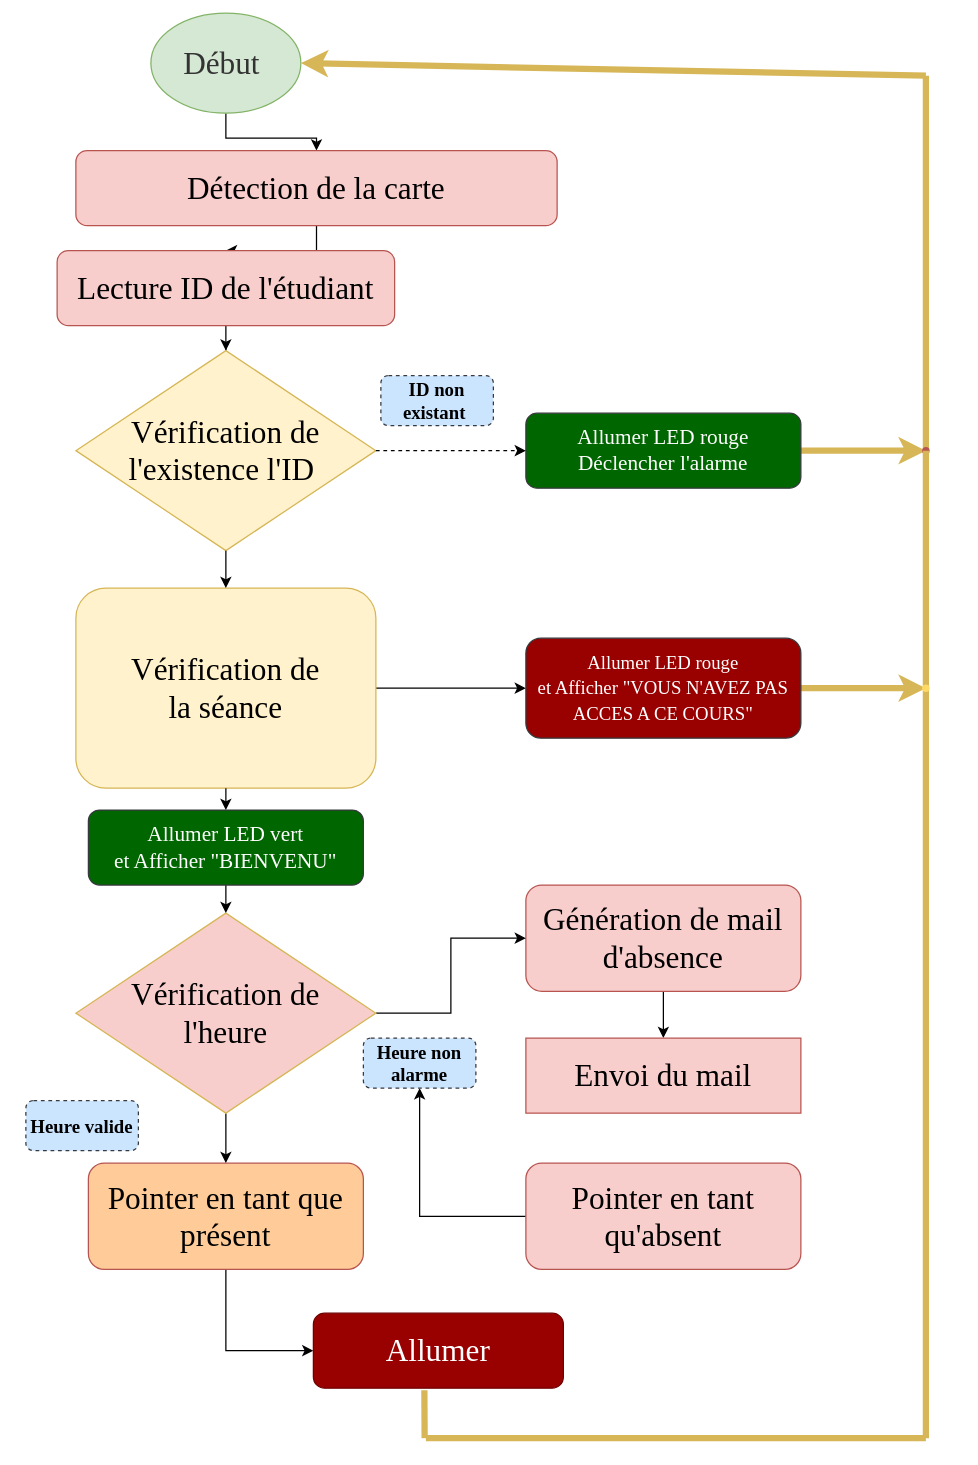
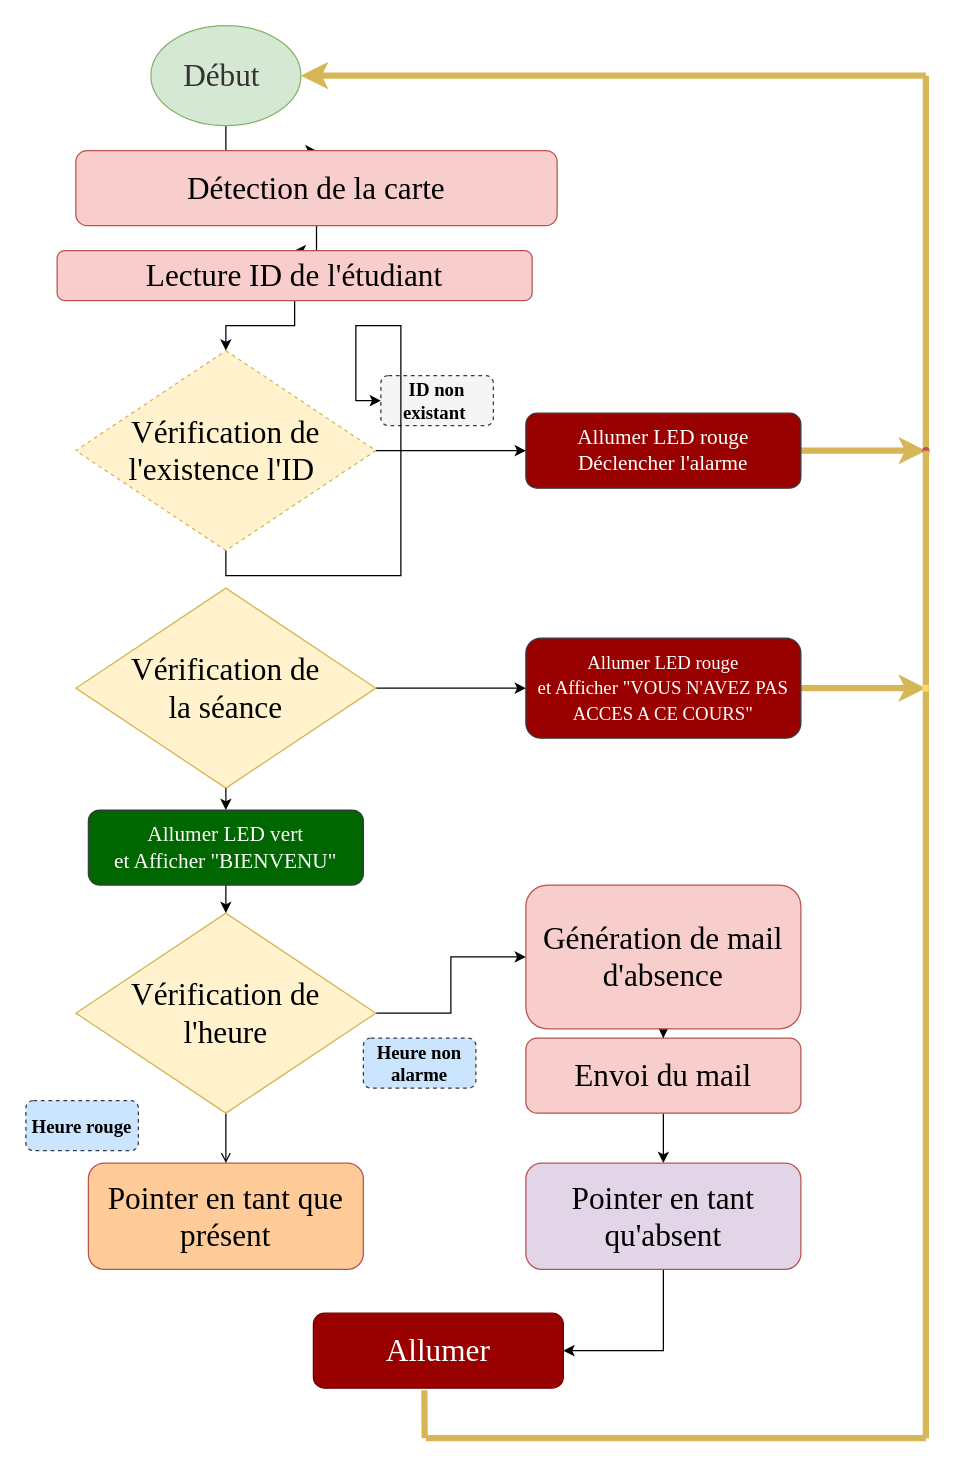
(226, 63) -> (226, 76)
(226, 288) -> (294, 276)
(437, 401) -> (437, 401)
(226, 451) -> (226, 451)
(447, 451) -> (447, 451)
(663, 451) -> (663, 451)
(226, 576) -> (401, 472)
(226, 688) -> (226, 688)
(663, 938) -> (663, 957)
(226, 1013) -> (226, 1013)
(663, 1076) -> (663, 1076)
(82, 1126) -> (82, 1126)
none -> (663, 1134)
(226, 1153) -> (226, 1155)
(419, 1209) -> (658, 1351)
(663, 1216) -> (663, 1216)
(226, 1350) -> none
